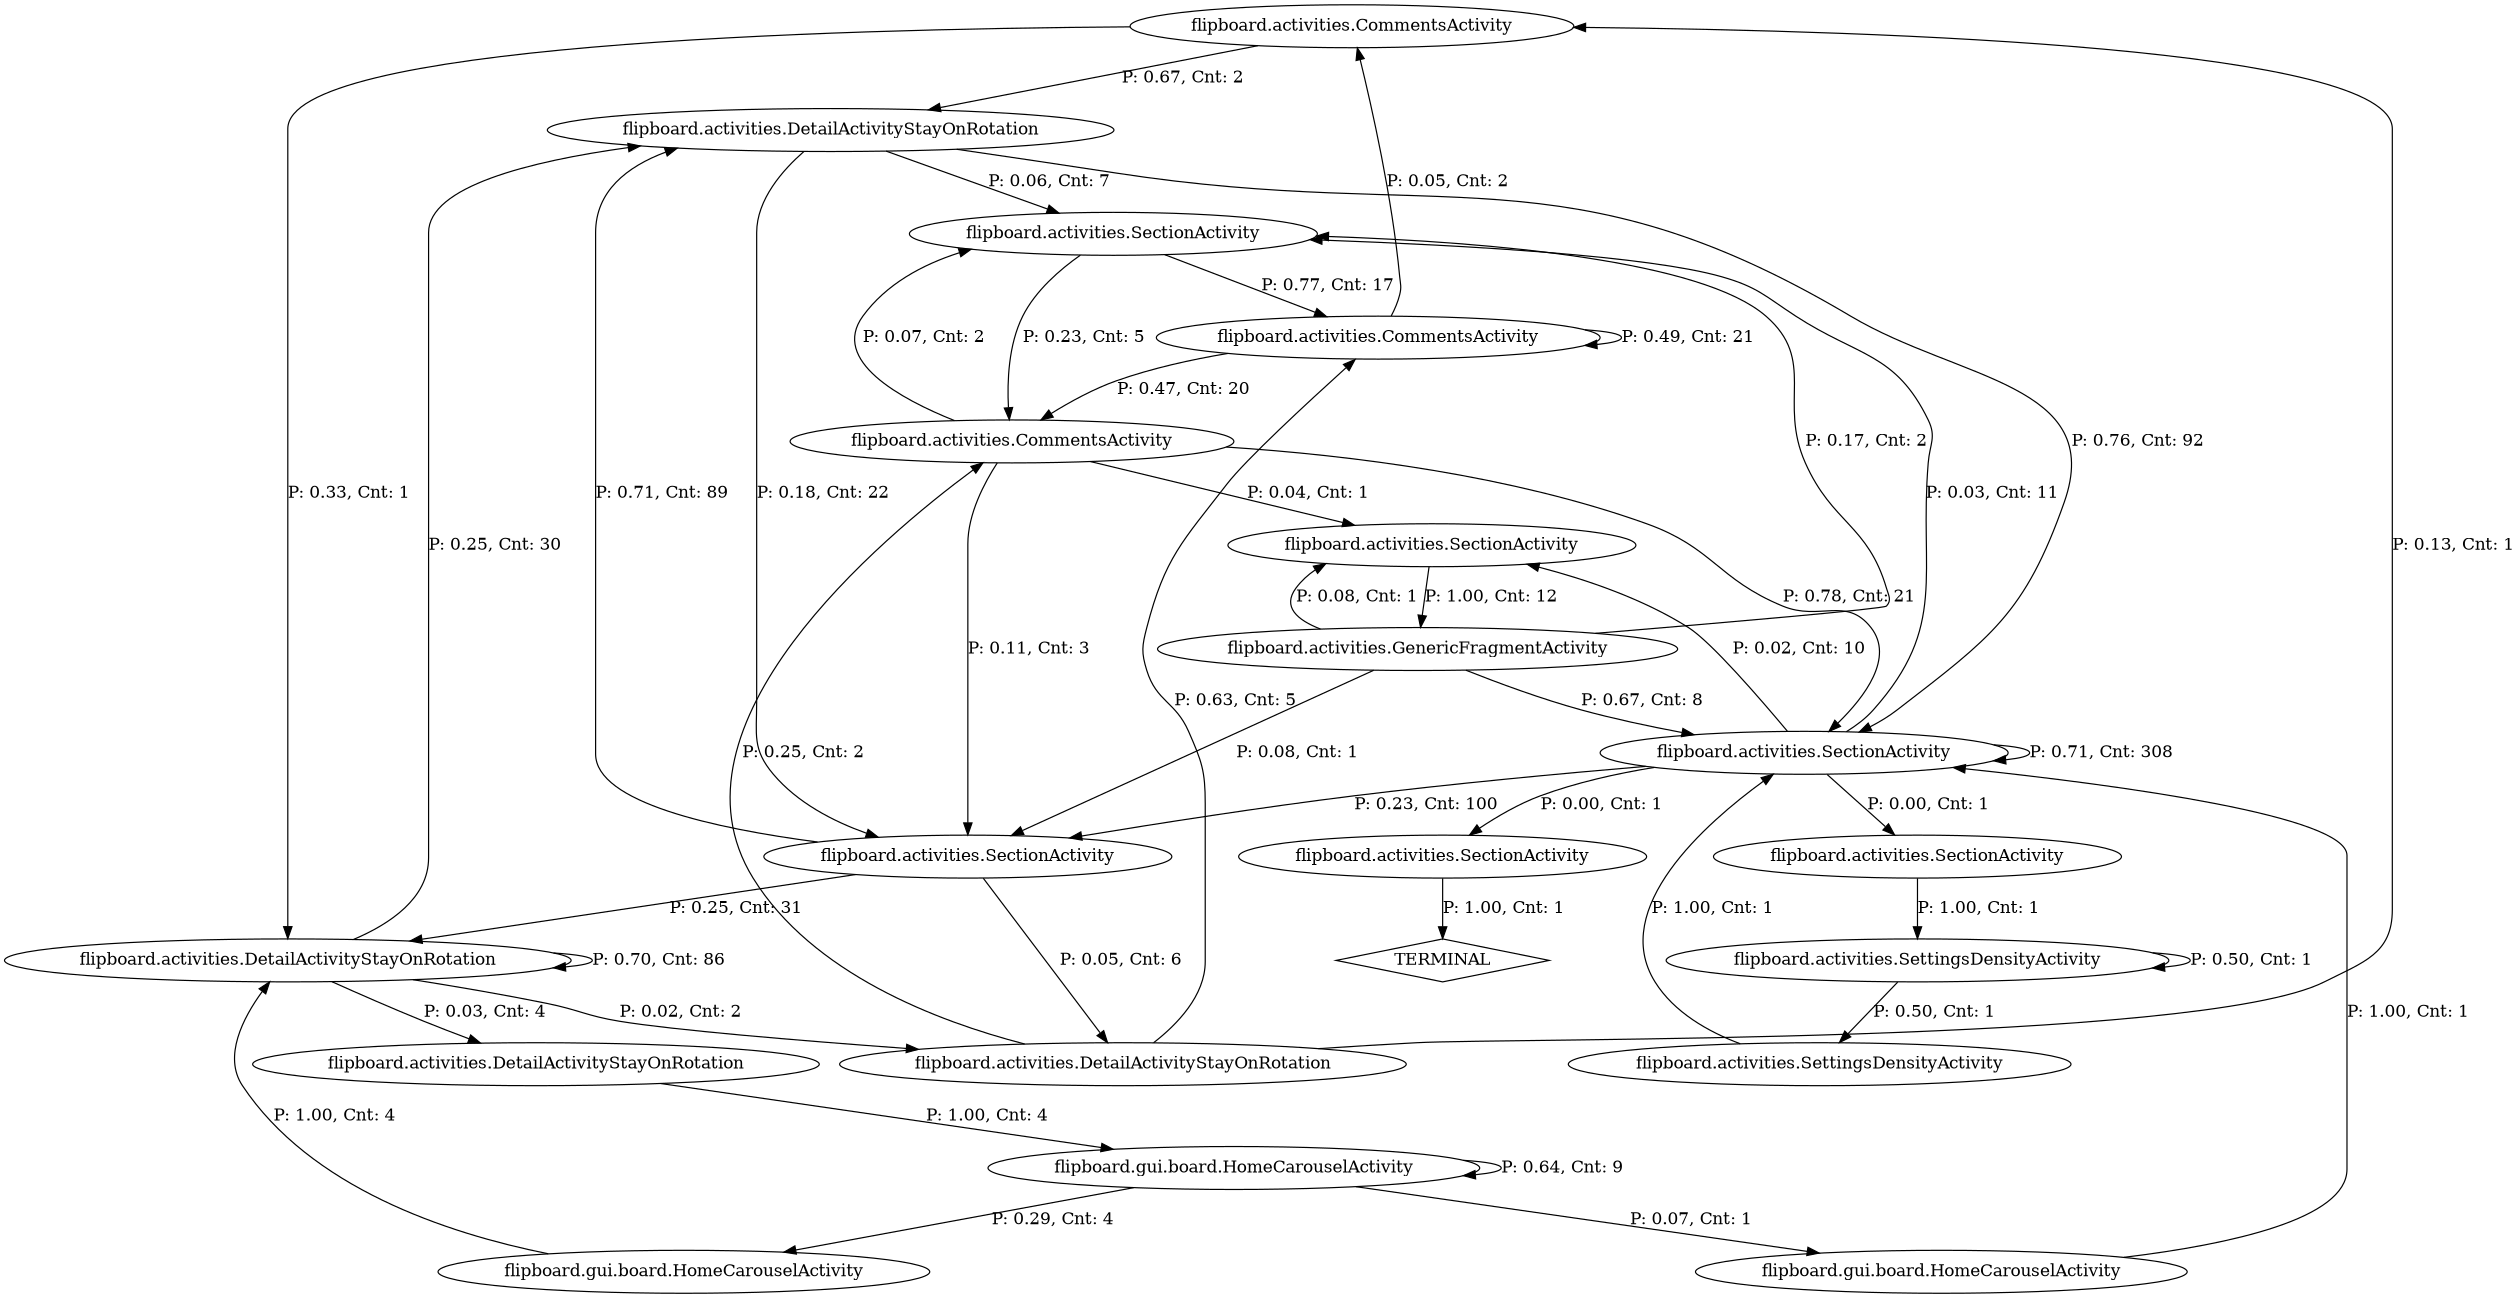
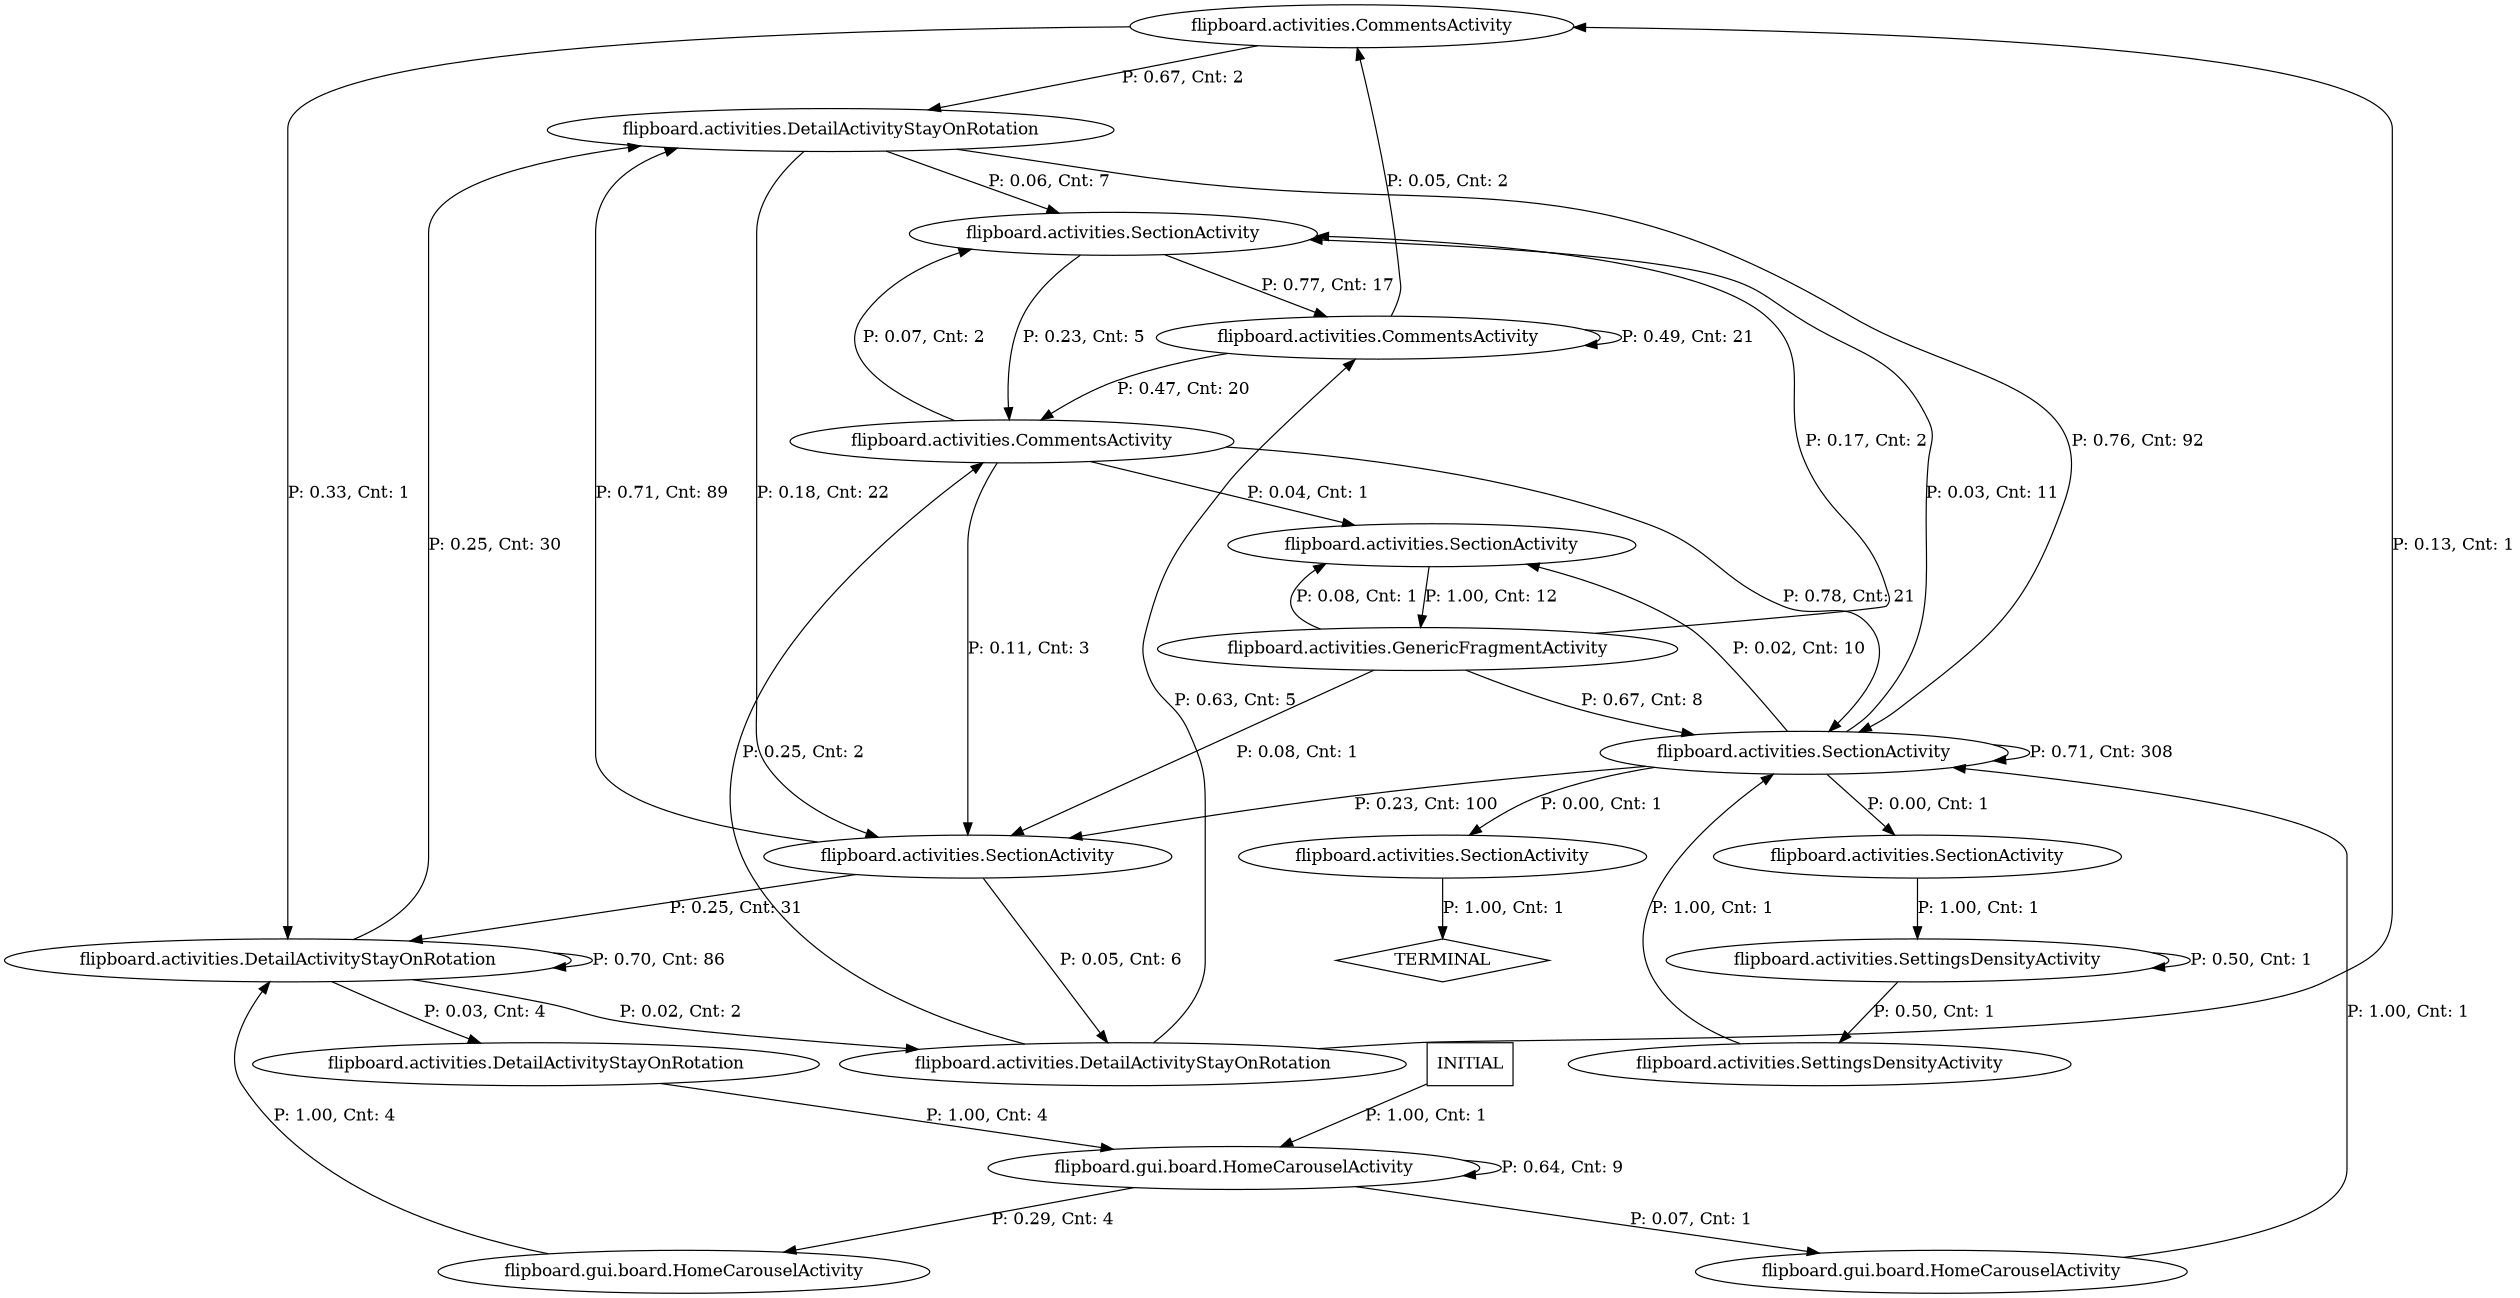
none -> (1470, 1064)
